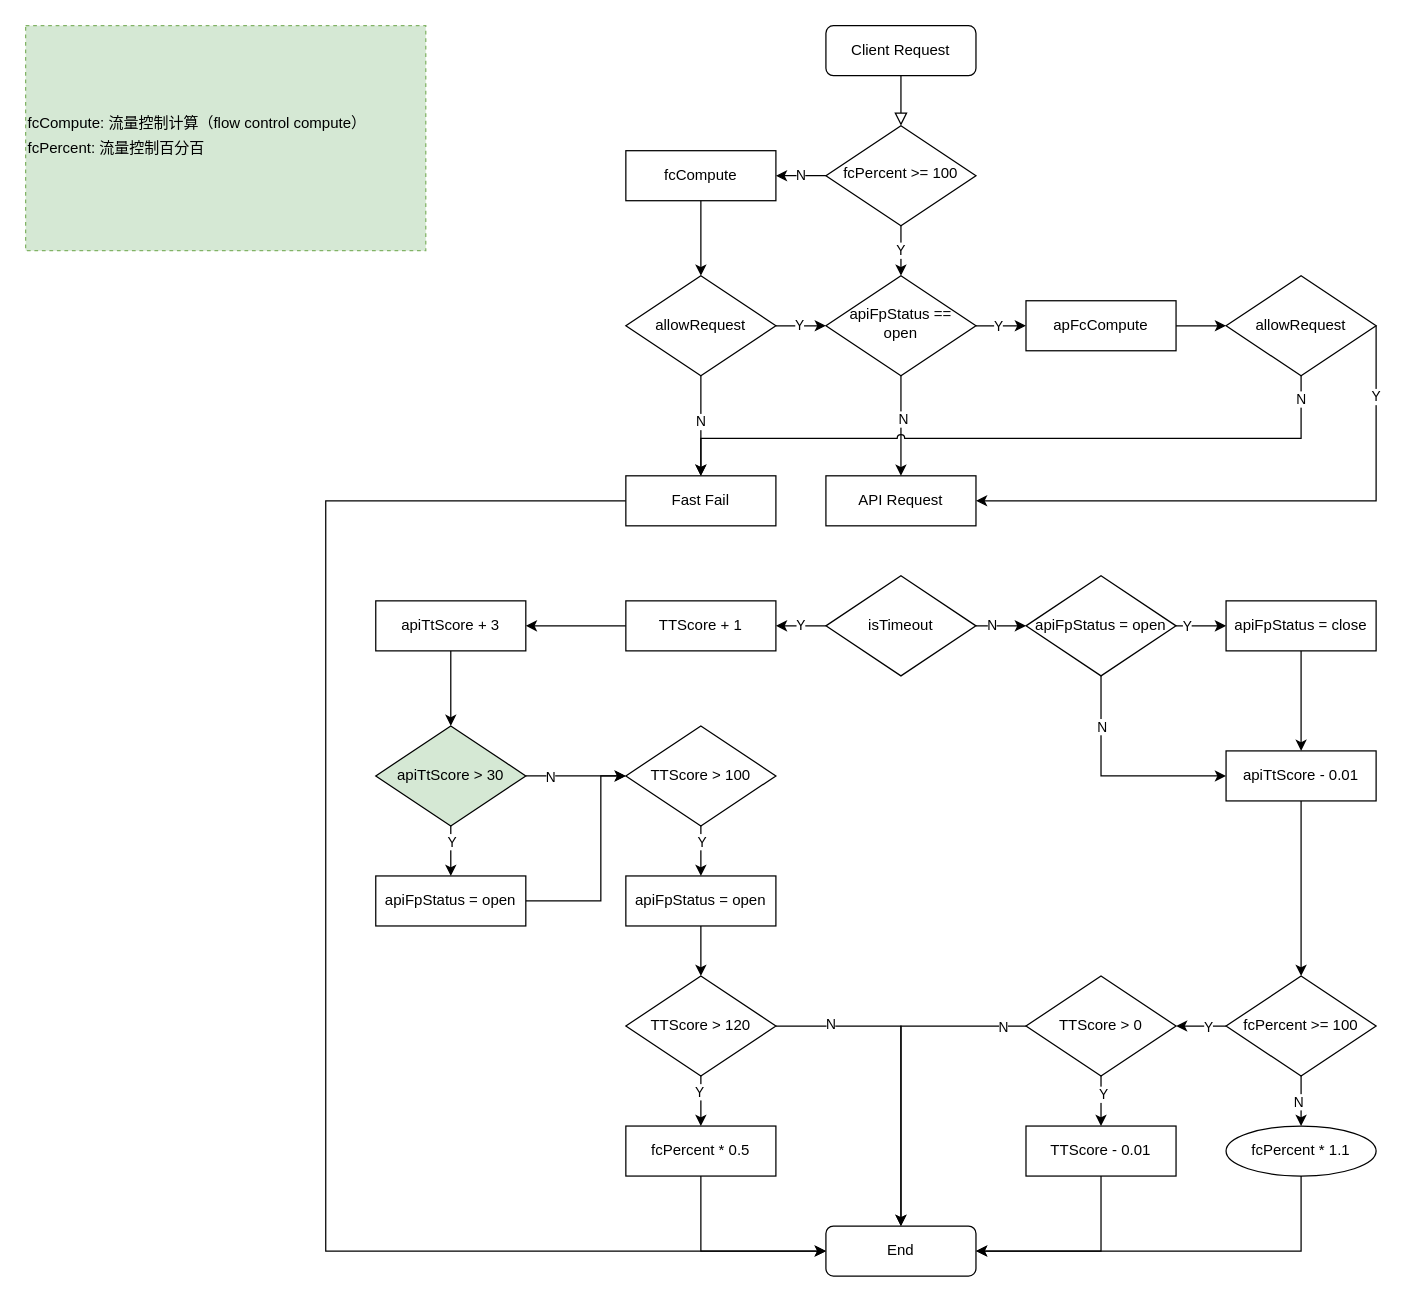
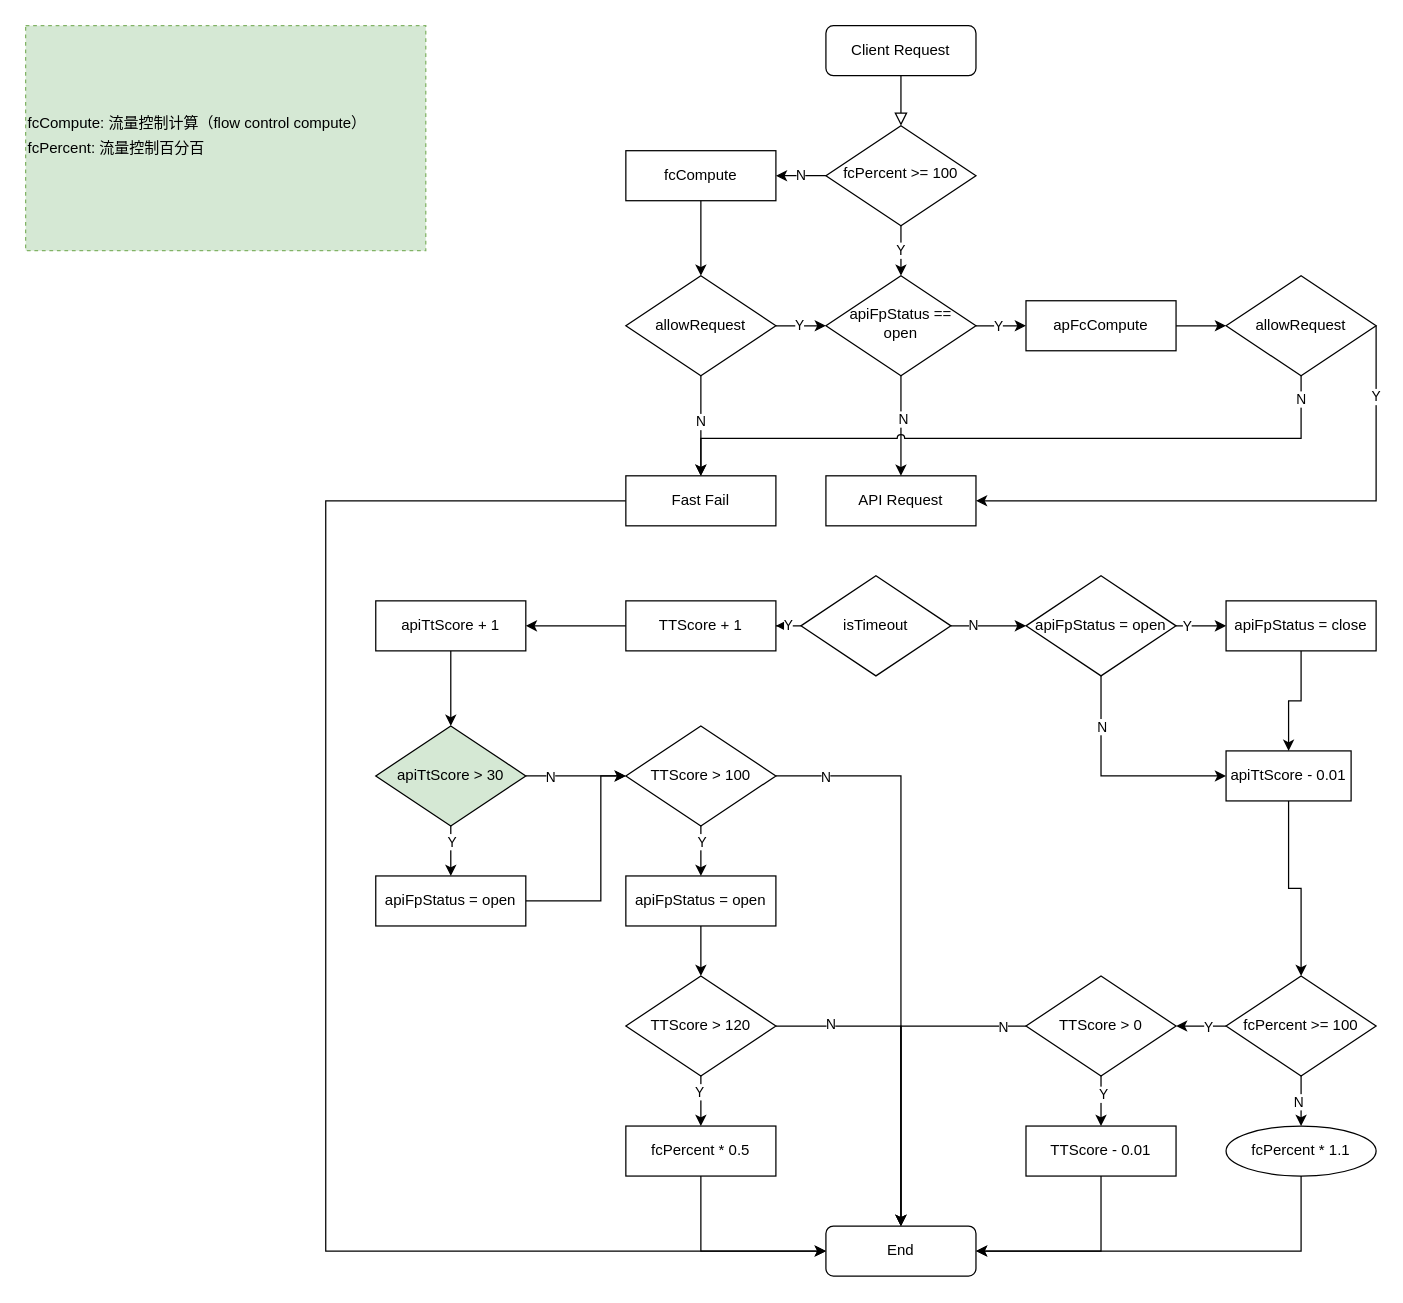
(451, 626) -> (451, 626)
(901, 626) -> (876, 626)
(1301, 776) -> (1288, 776)
none -> (901, 836)
